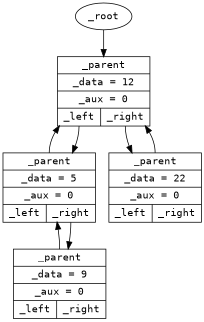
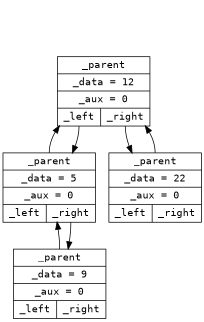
(104, 16) -> none
